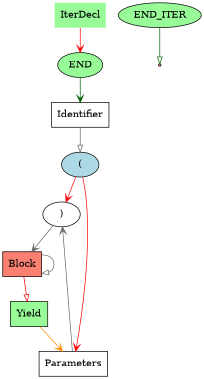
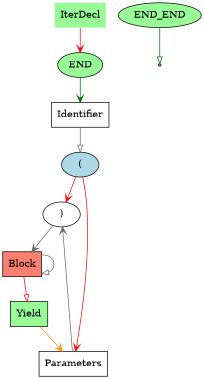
(160, 15) -> (160, 15)
